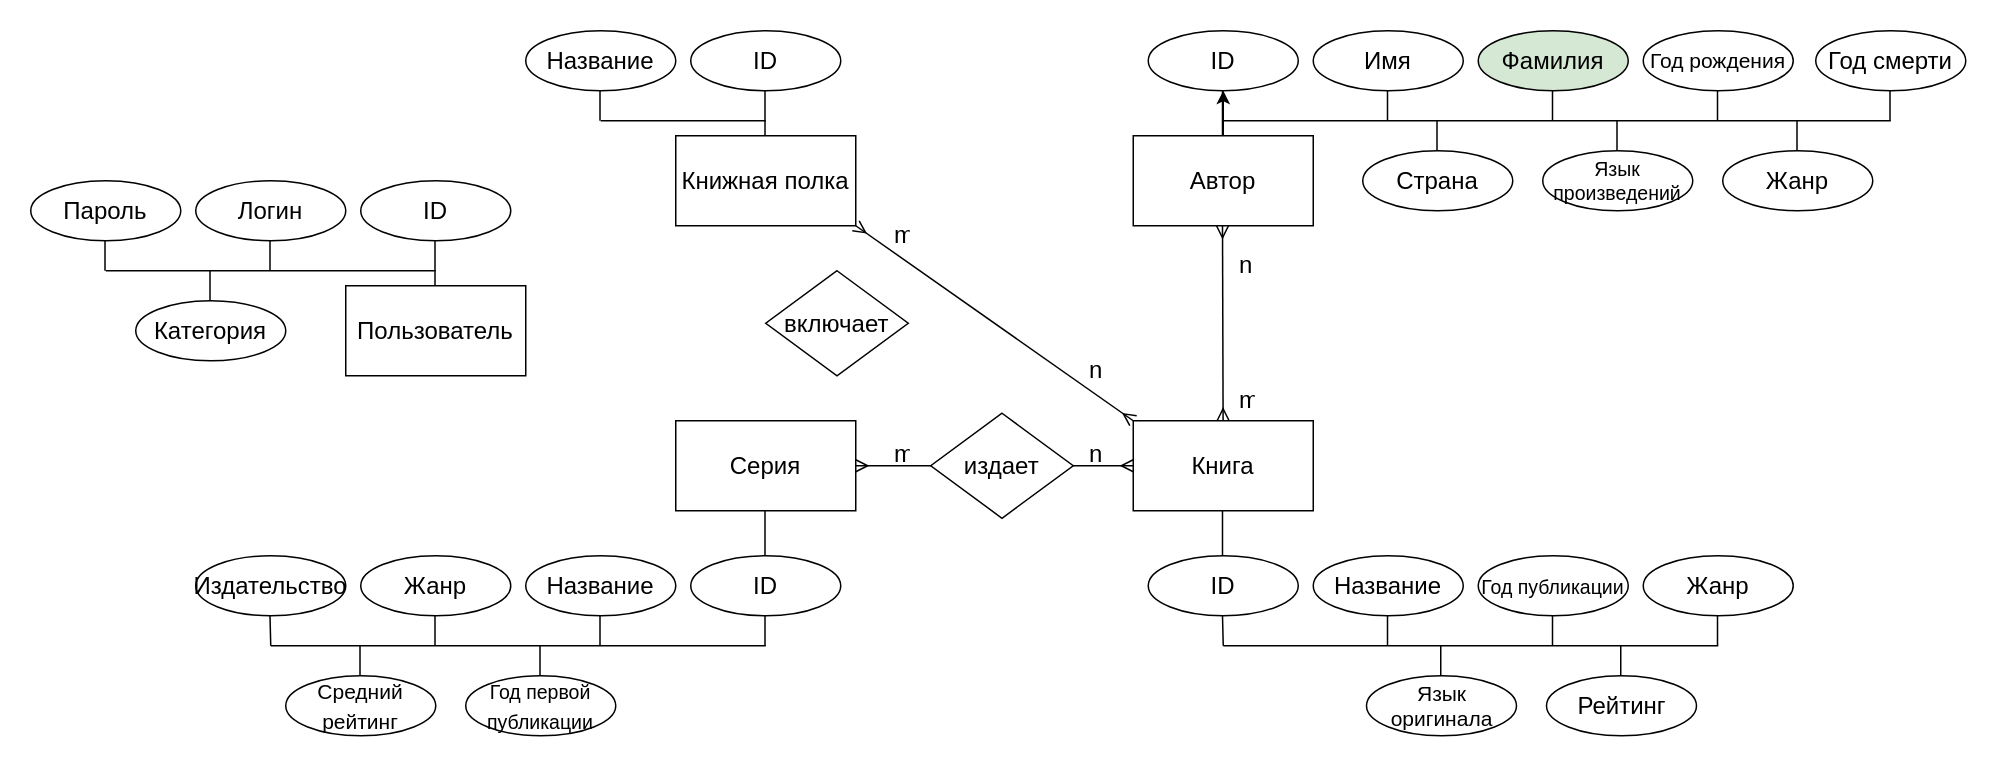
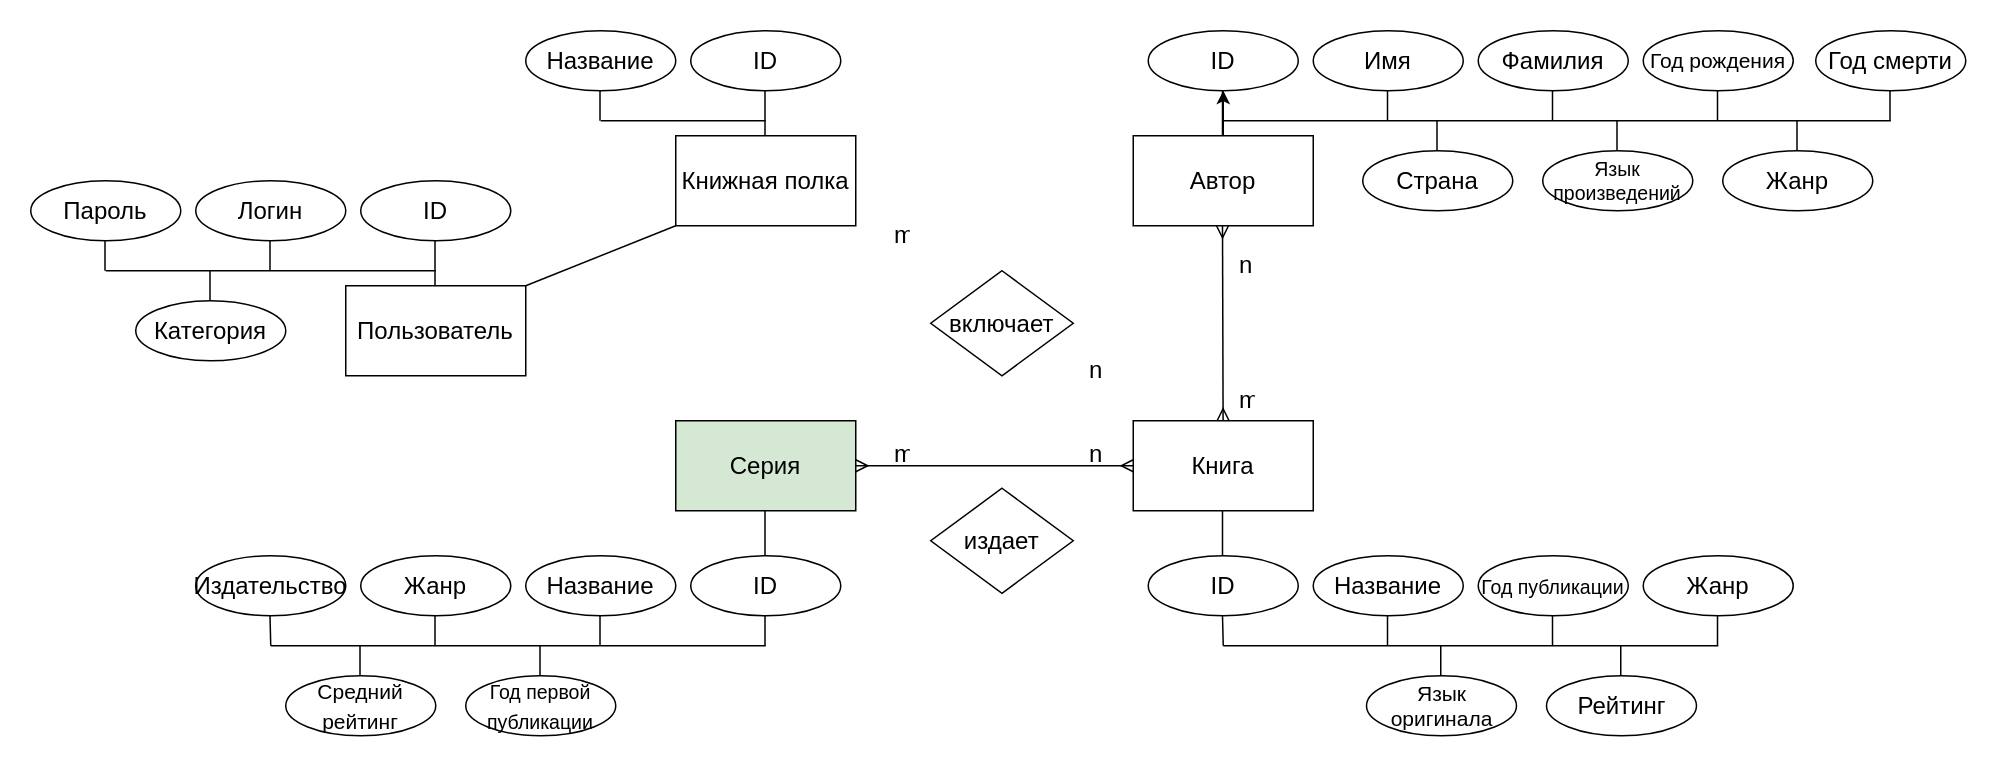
(1553, 61) -> (1553, 61)
none -> (600, 256)
(837, 323) -> (1002, 323)
(994, 323) -> none
(766, 466) -> (766, 466)
(1002, 466) -> (1002, 541)
